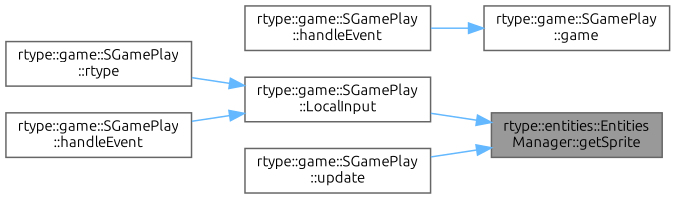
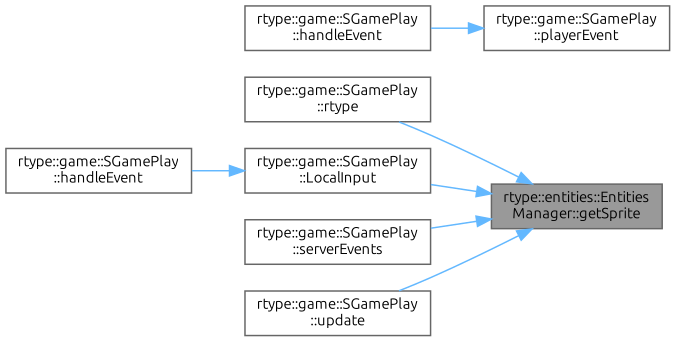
(577, 28) -> (577, 28)
(211, 81) -> (459, 148)
none -> (338, 242)
